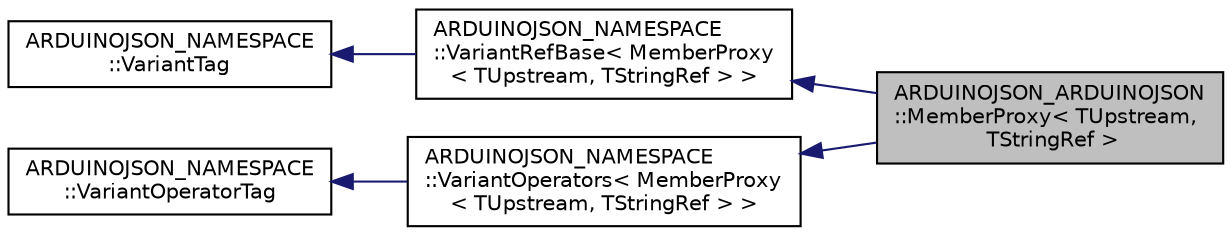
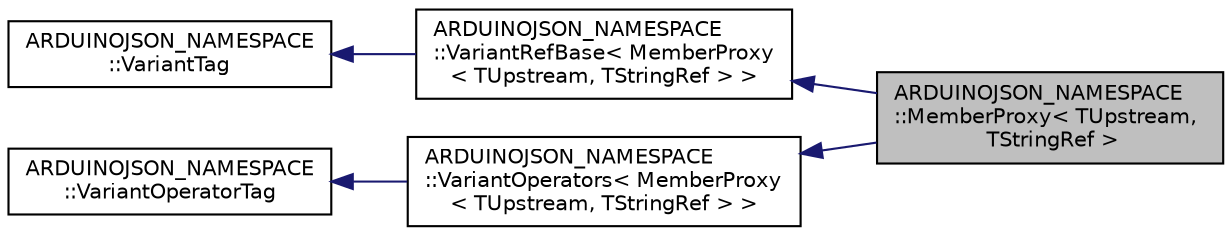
(1050, 118) -> (1050, 118)
